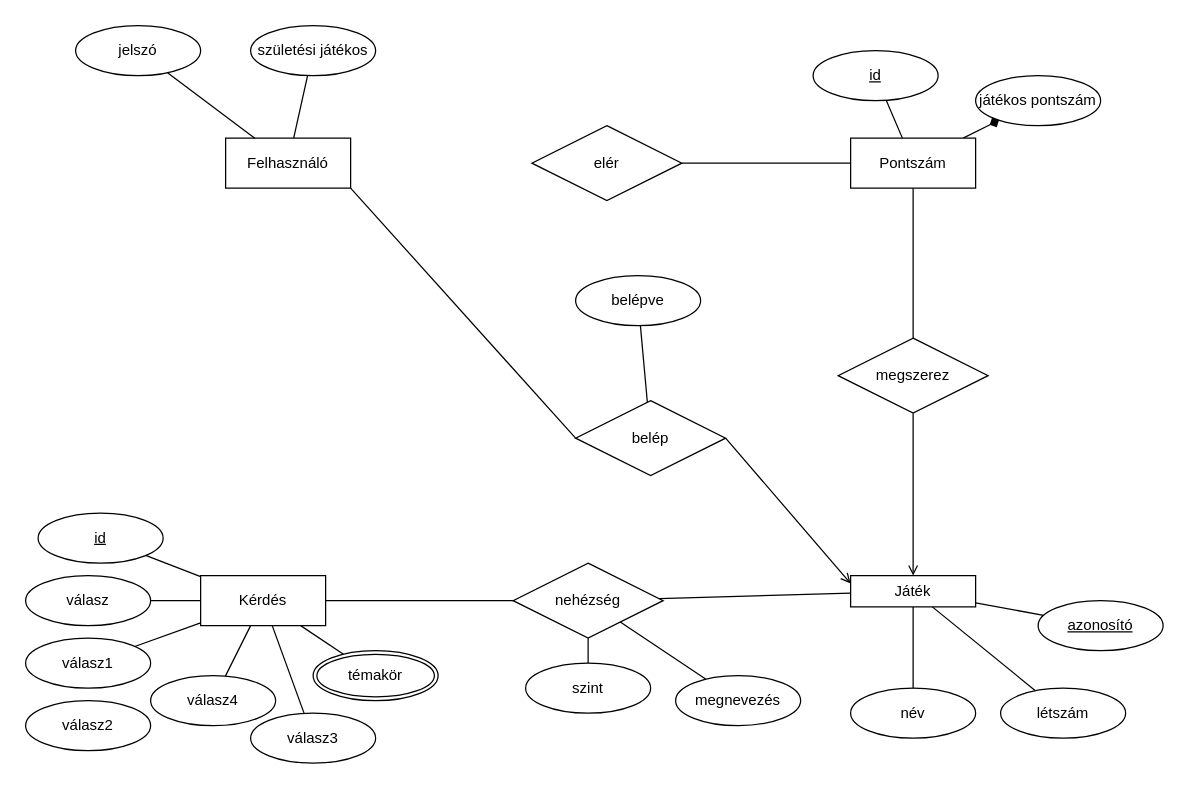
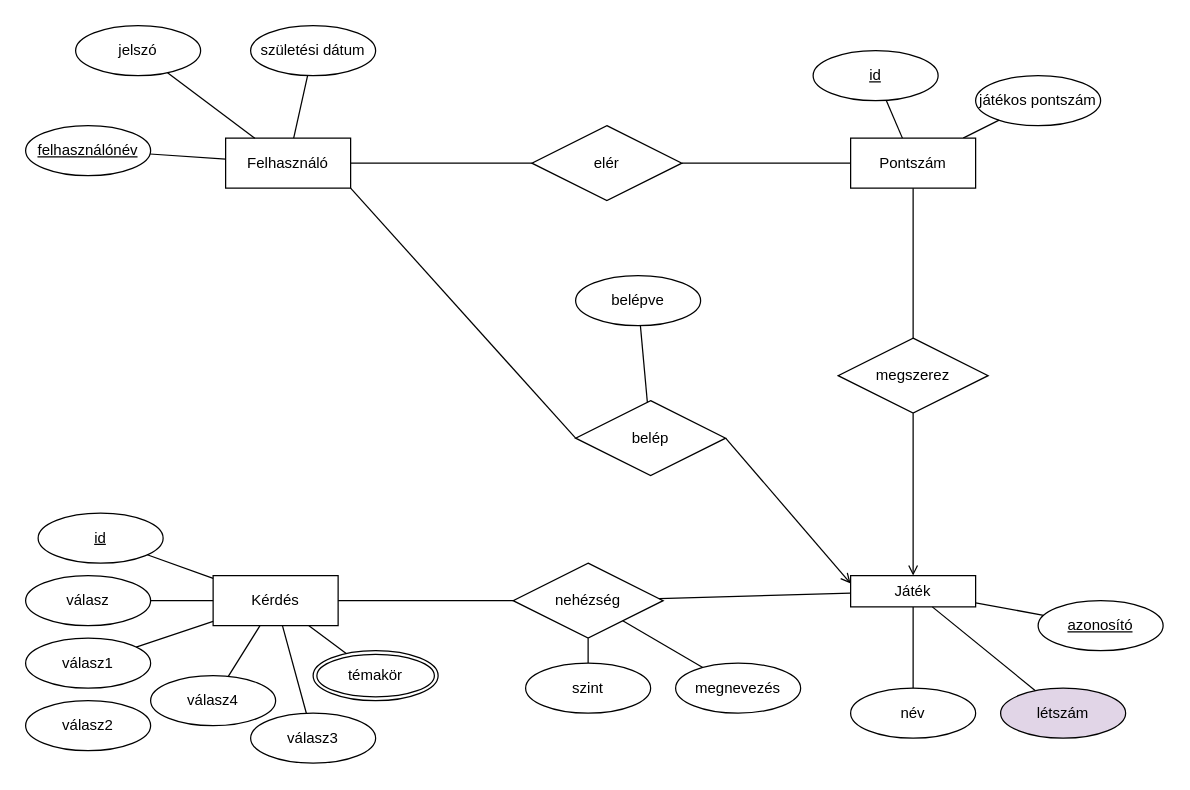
(313, 51) -> (313, 51)
(990, 125) -> (994, 123)
none -> (88, 151)
none -> (187, 157)
none -> (441, 163)
(263, 601) -> (276, 601)
(738, 701) -> (738, 688)
(1063, 713) -> (1063, 713)
